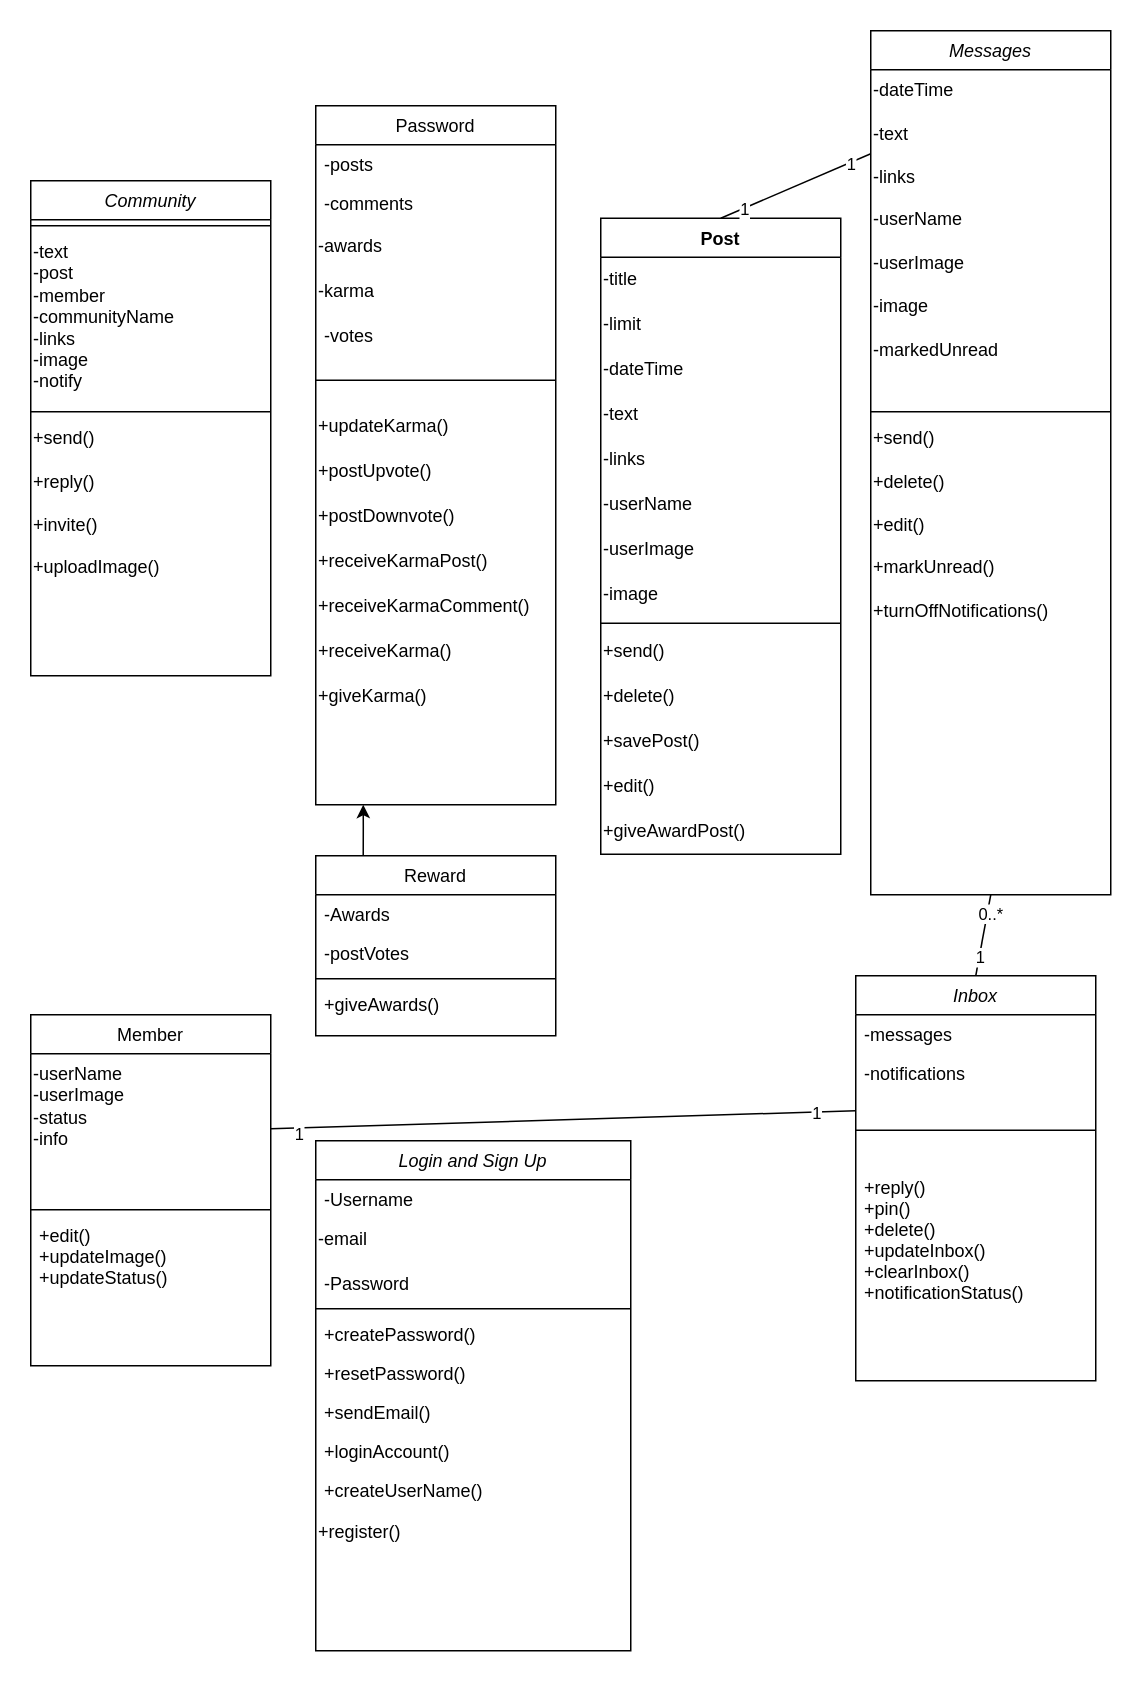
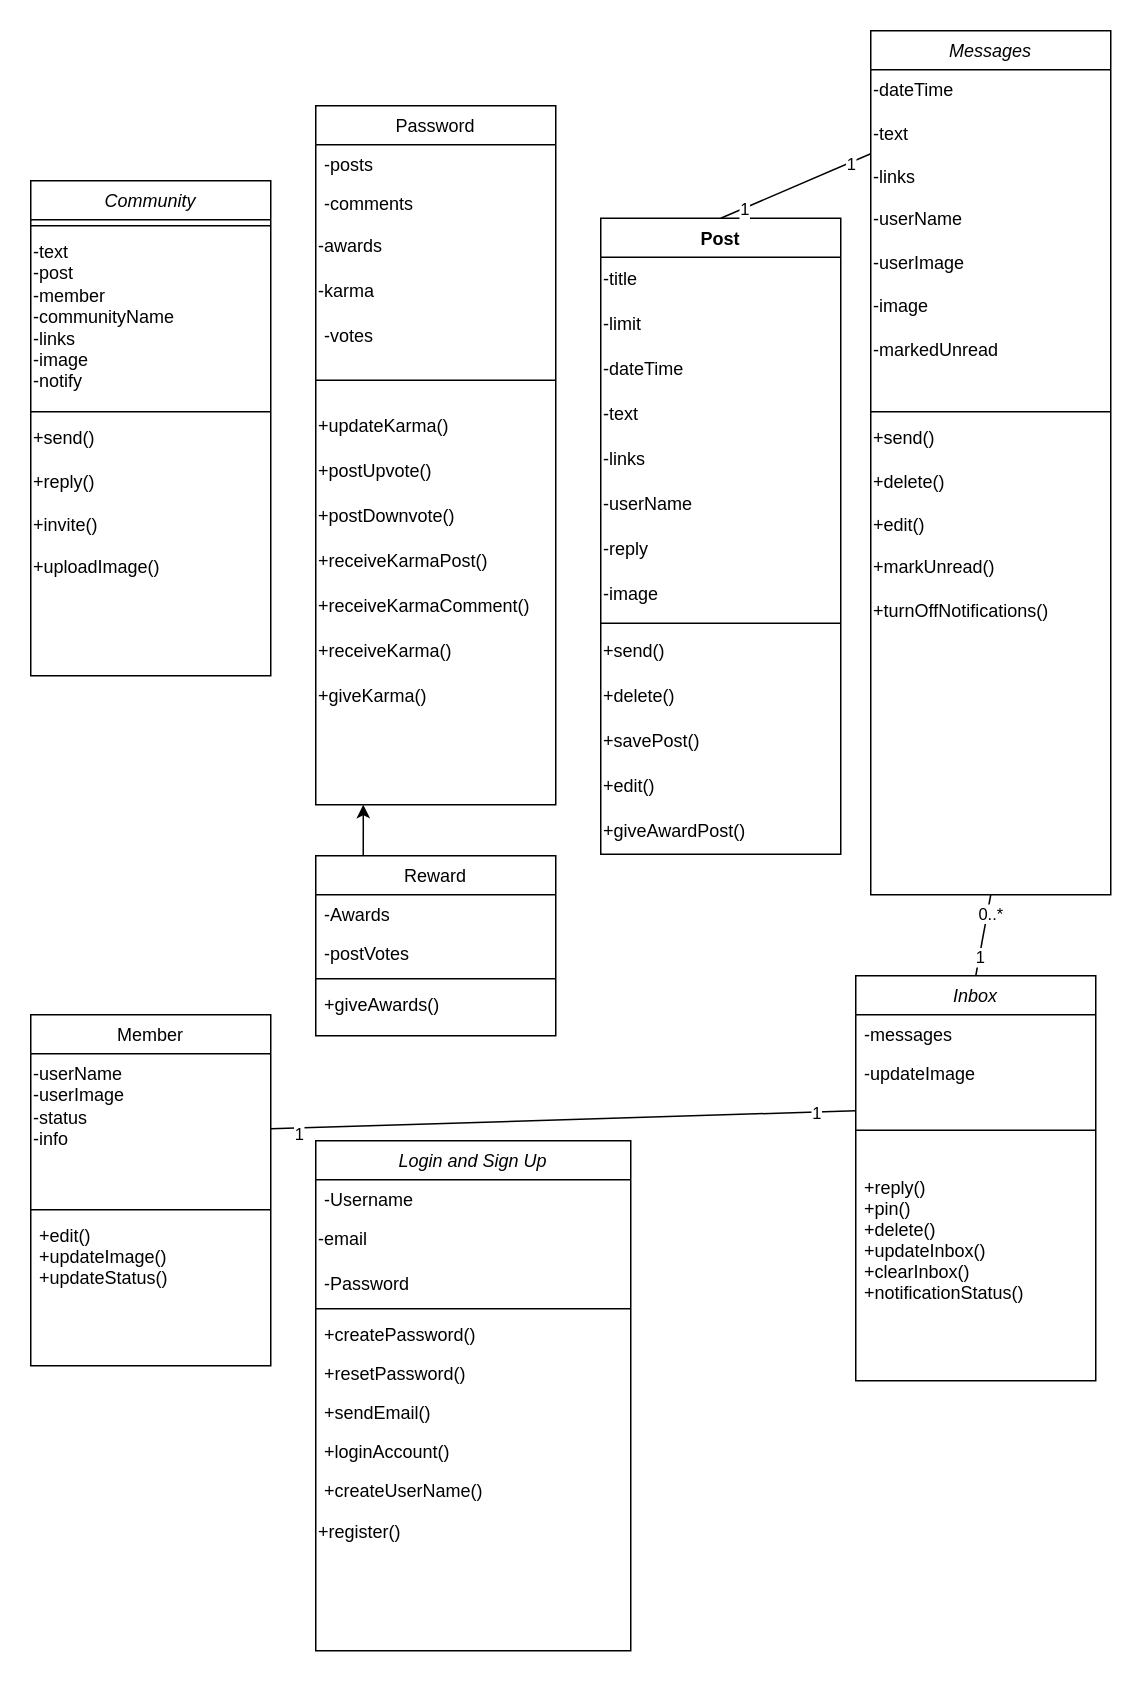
(654, 550) -> (632, 550)
(928, 1074) -> (924, 1074)
